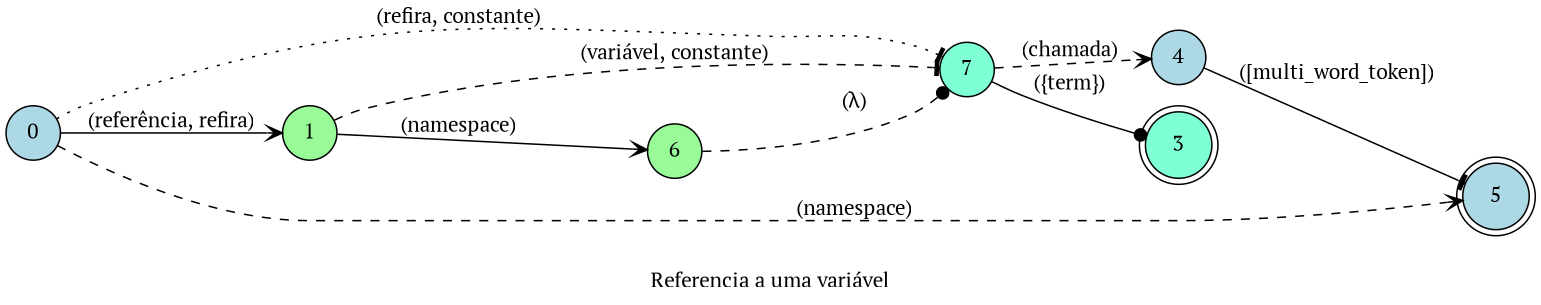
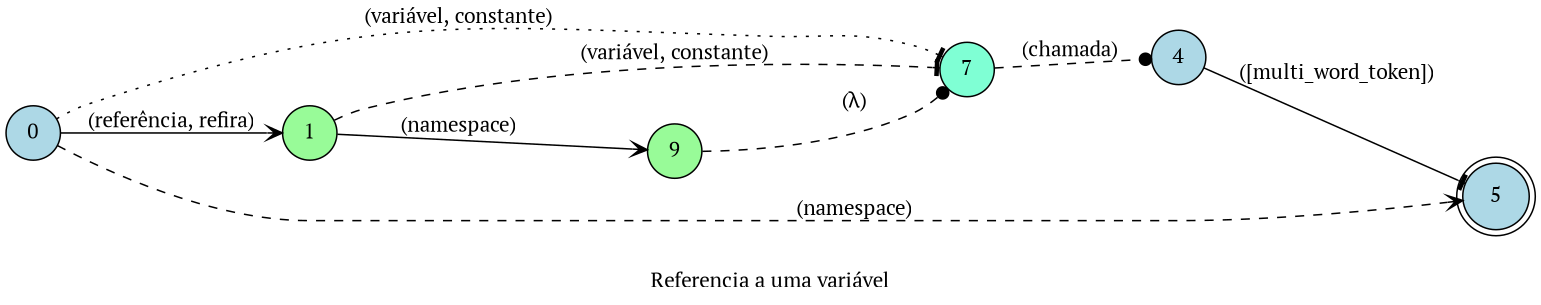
(459, 17) -> (459, 17)
(1067, 64) -> (1067, 64)
(1179, 145) -> none
(675, 151) -> (675, 151)
